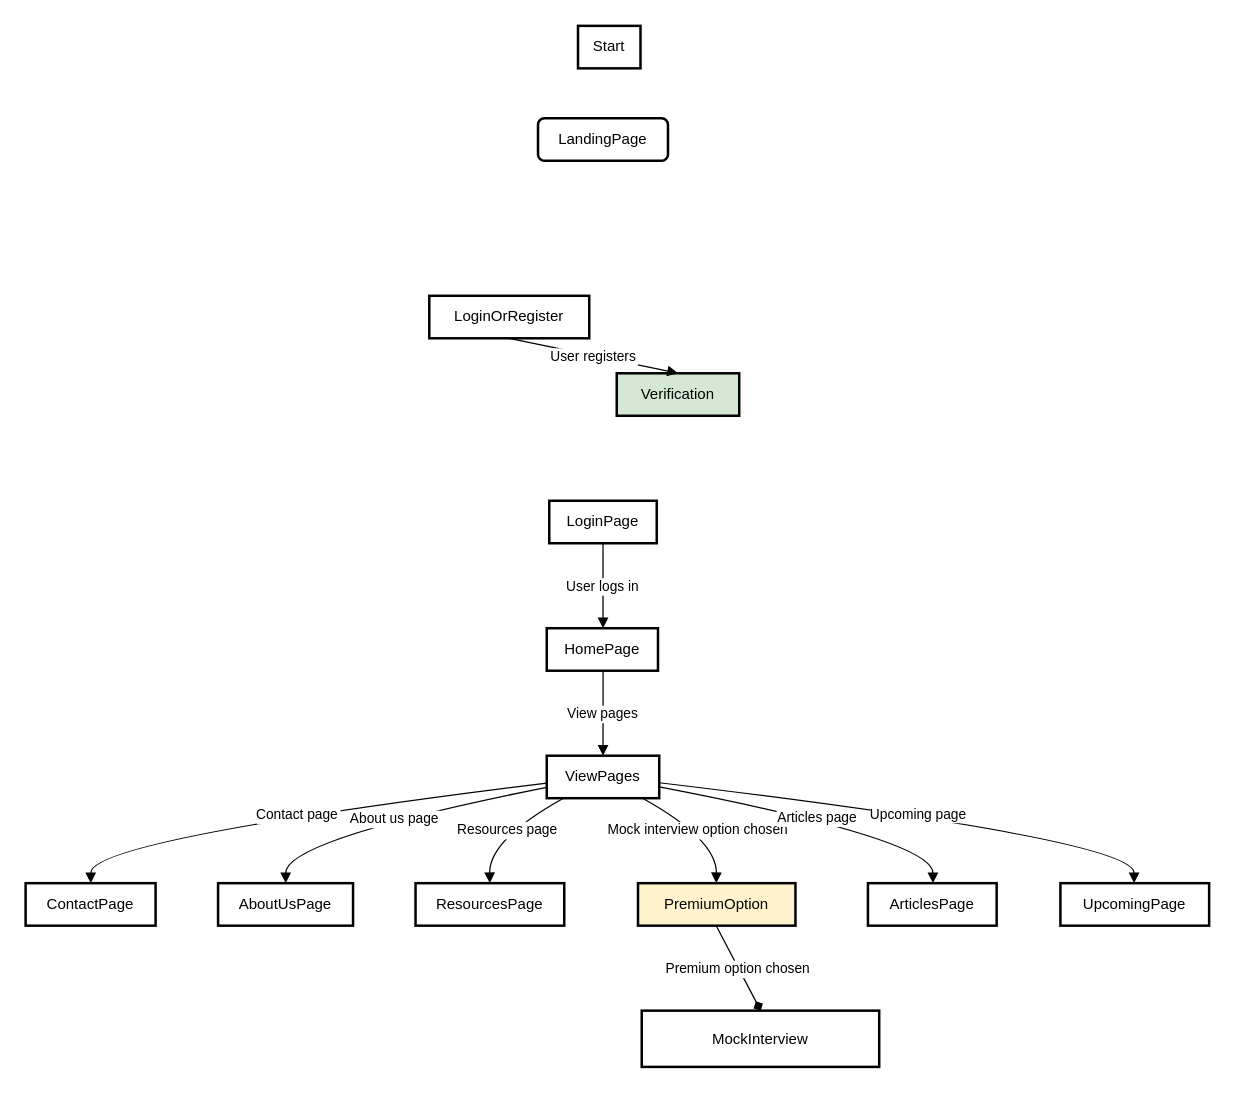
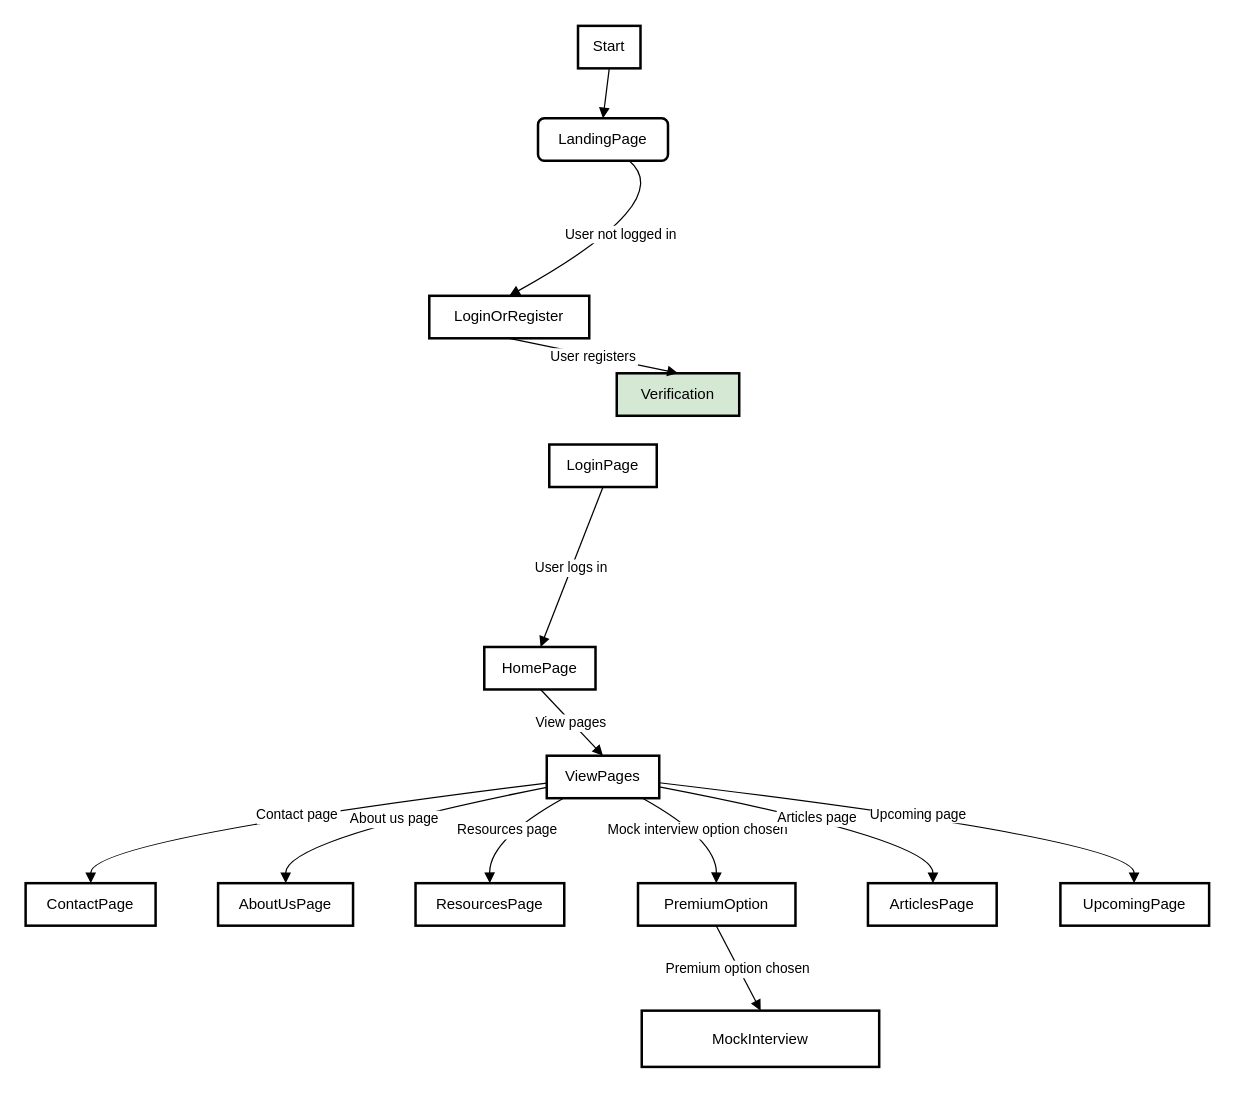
none -> (607, 88)
none -> (599, 239)
(603, 522) -> (603, 466)
(603, 649) -> (540, 668)
(717, 904) -> (717, 904)
(755, 1000) -> (755, 1000)
